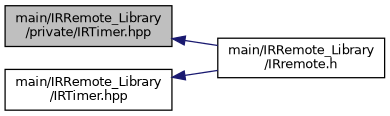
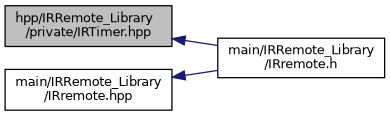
(89, 26) -> (89, 26)
(89, 90) -> (89, 90)
